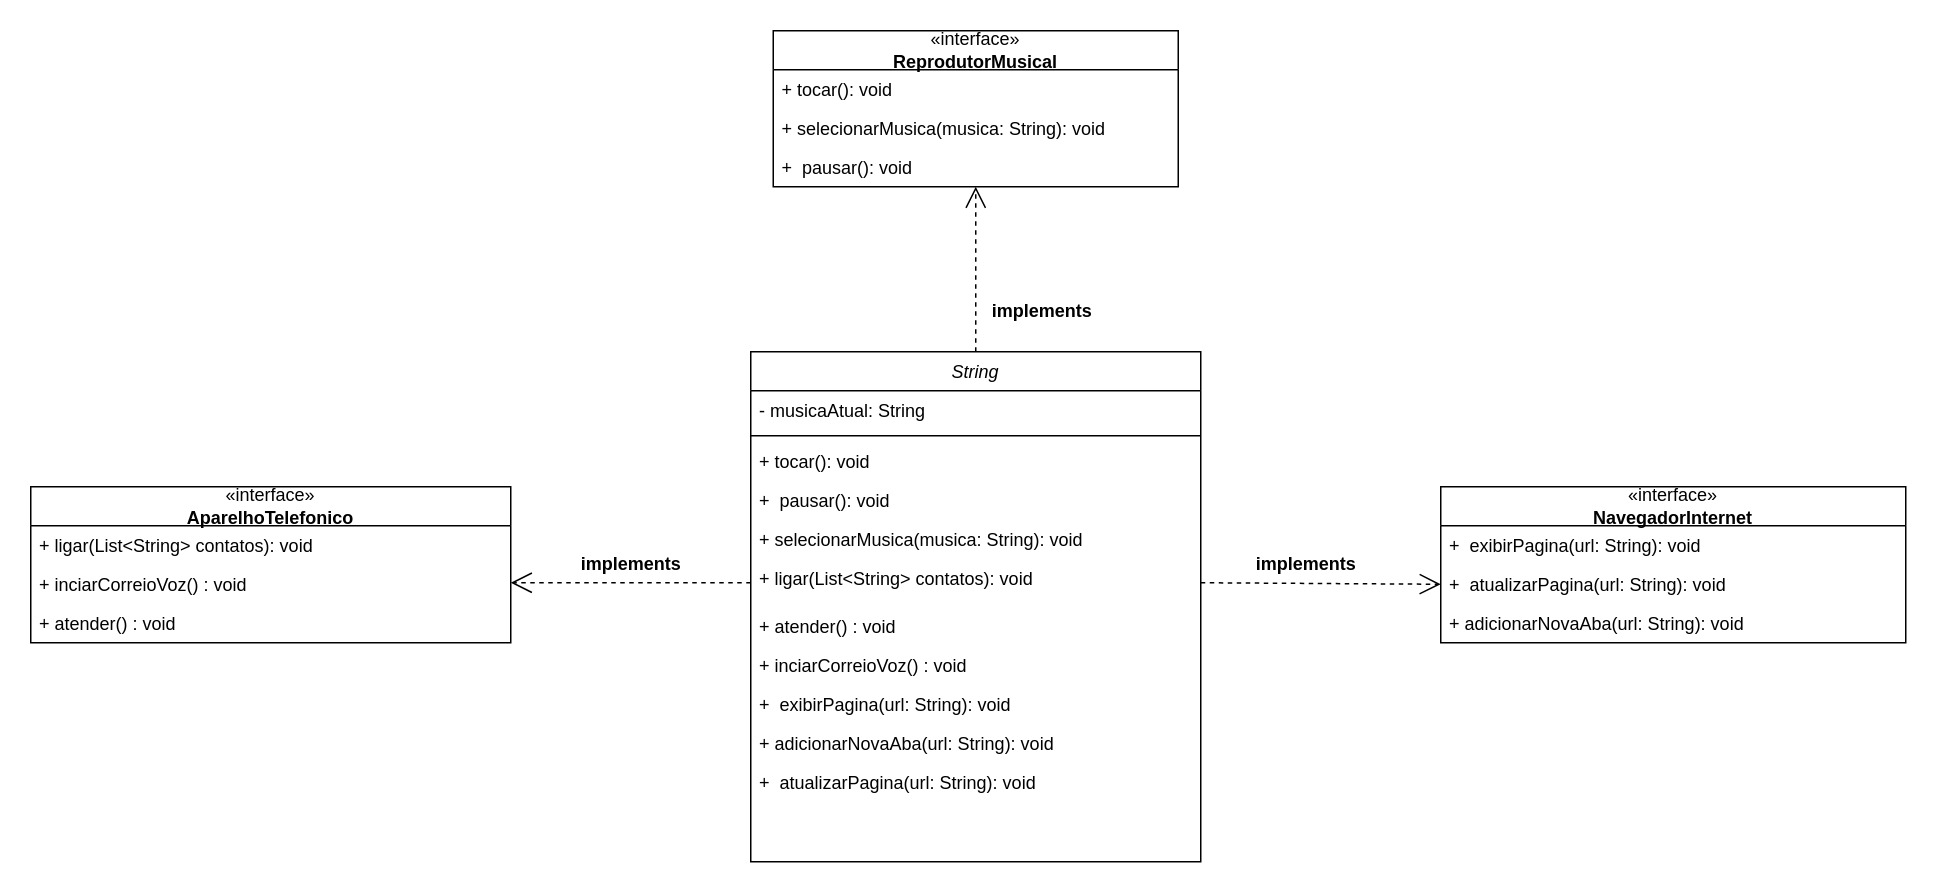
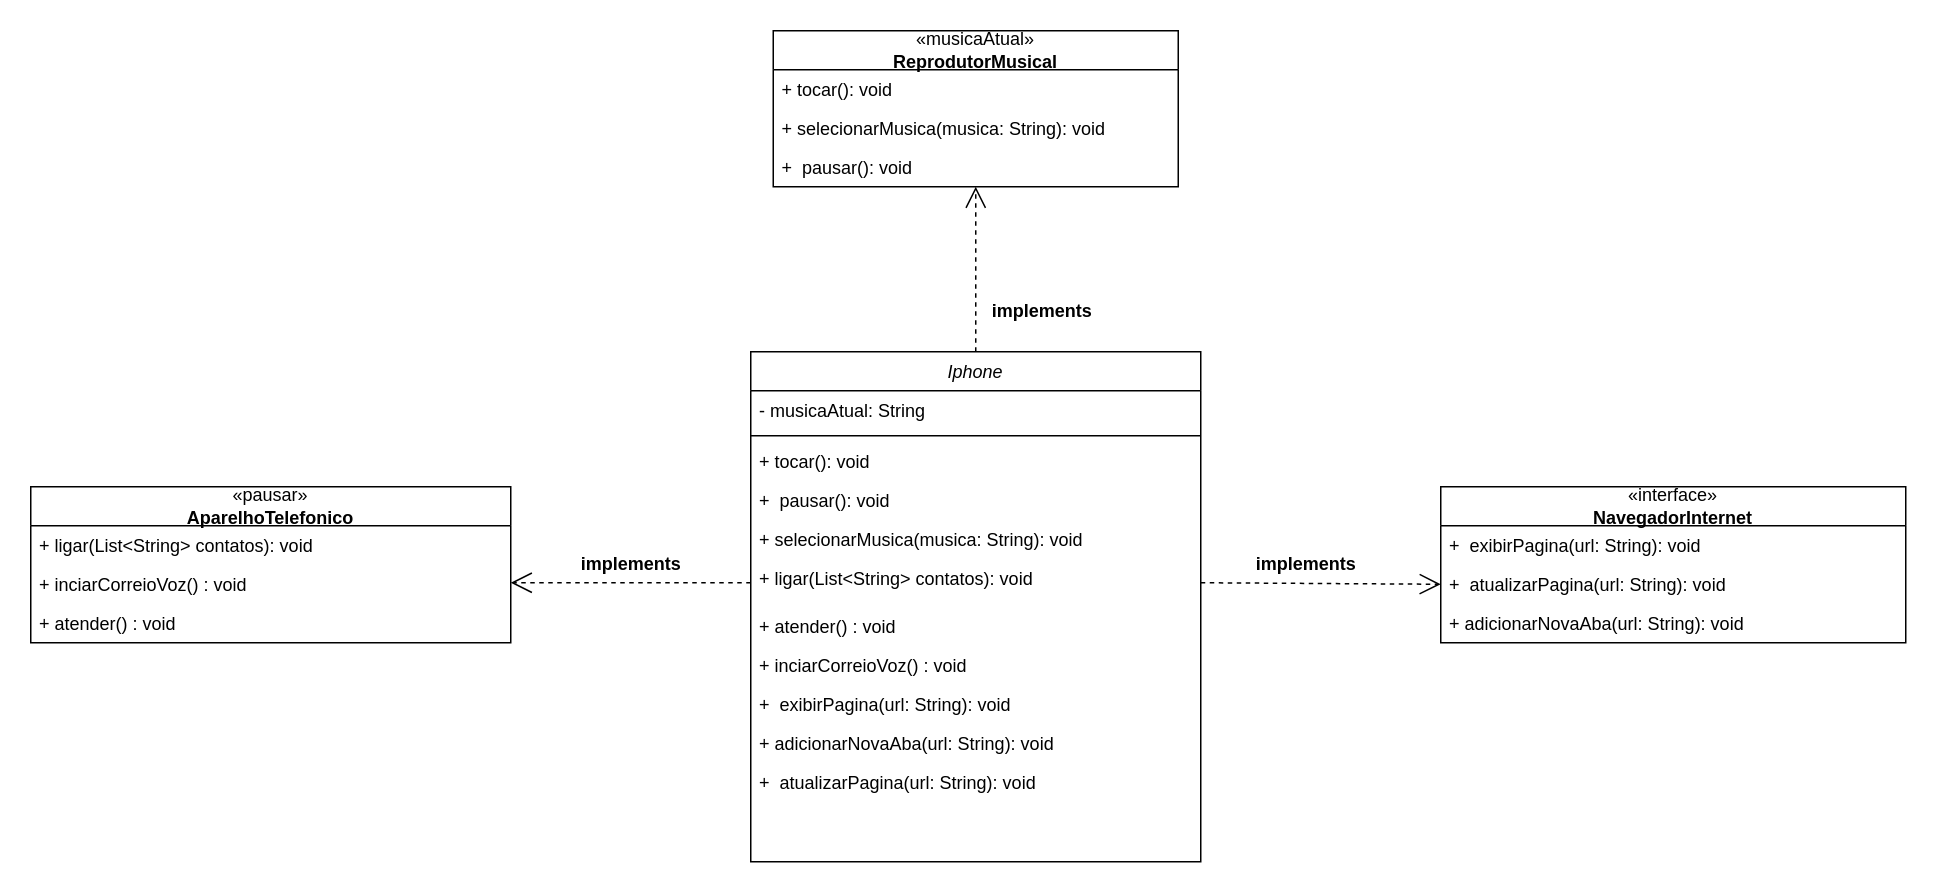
(976, 50) -> (976, 50)
(975, 372) -> (975, 372)
(271, 506) -> (271, 506)
